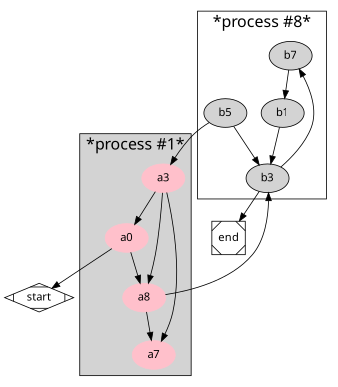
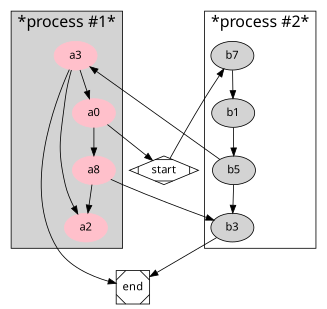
(262, 23) -> (260, 23)
(312, 126) -> (194, 116)
(276, 142) -> (234, 138)
(158, 234) -> (42, 189)
(154, 355) -> (86, 228)
